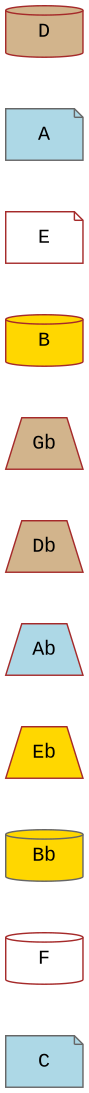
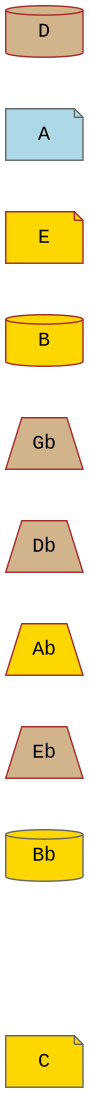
(44, 237) -> (44, 237)
(44, 649) -> (44, 649)
(44, 752) -> (44, 752)
(44, 958) -> none
(44, 1061) -> (44, 1061)
